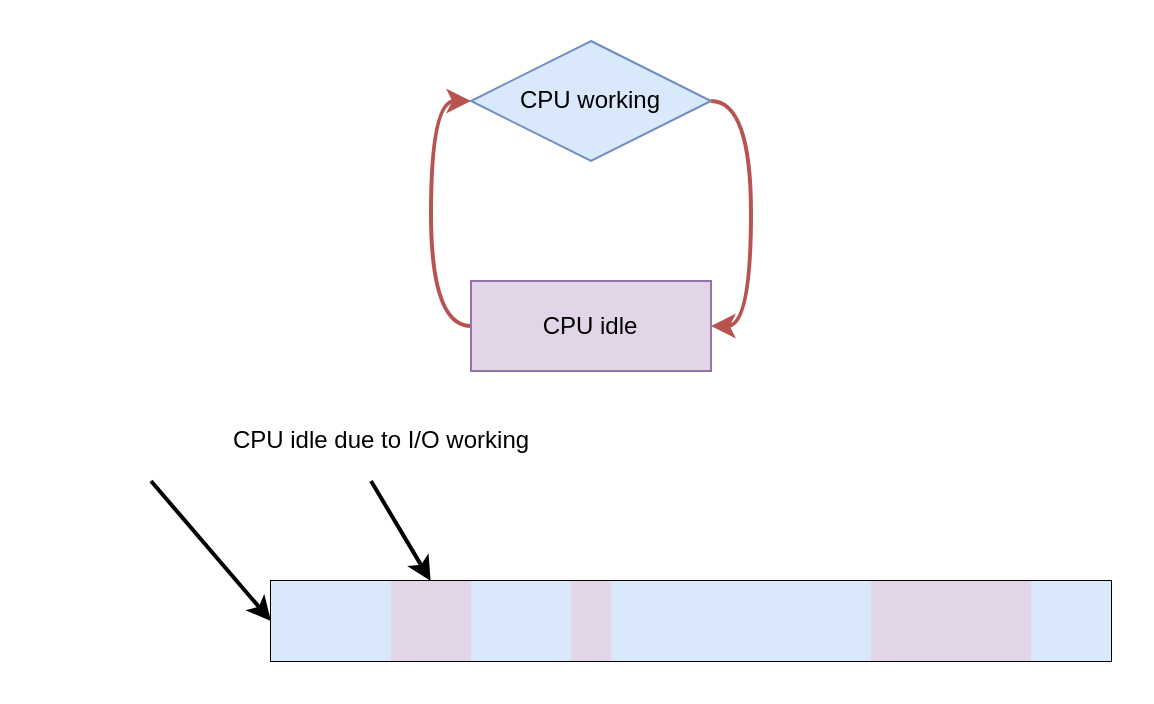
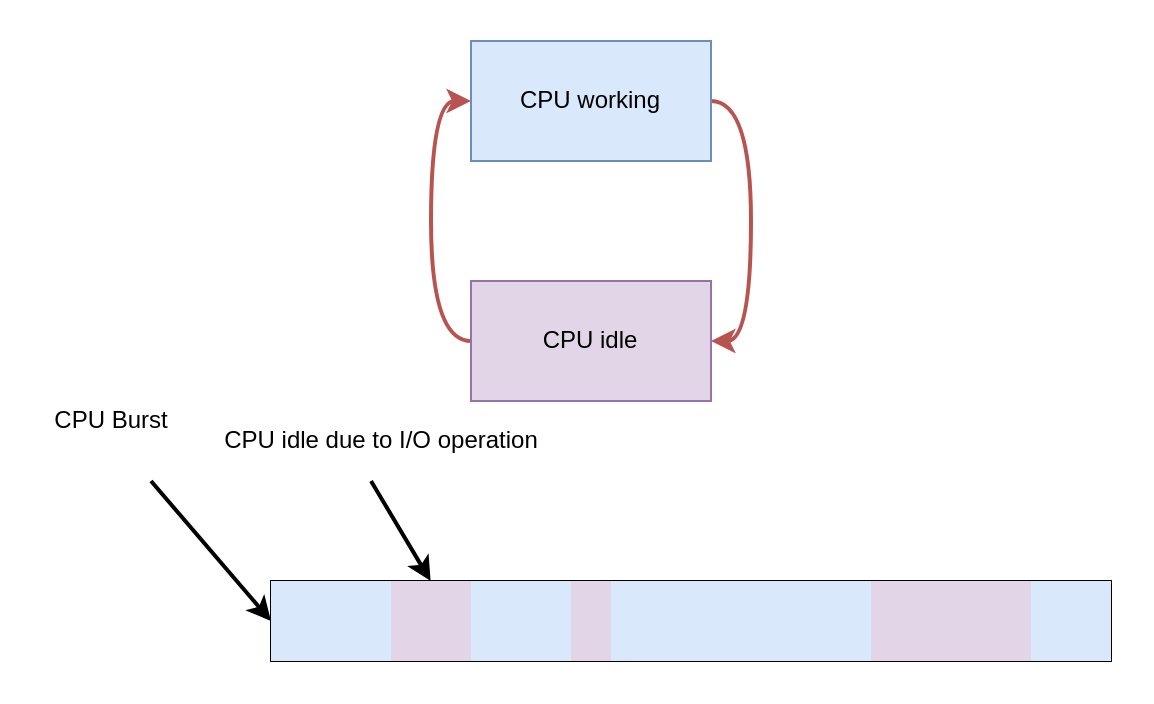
(591, 101) -> (591, 101)
(591, 326) -> (591, 341)
none -> (111, 421)
(382, 441) -> (382, 441)
